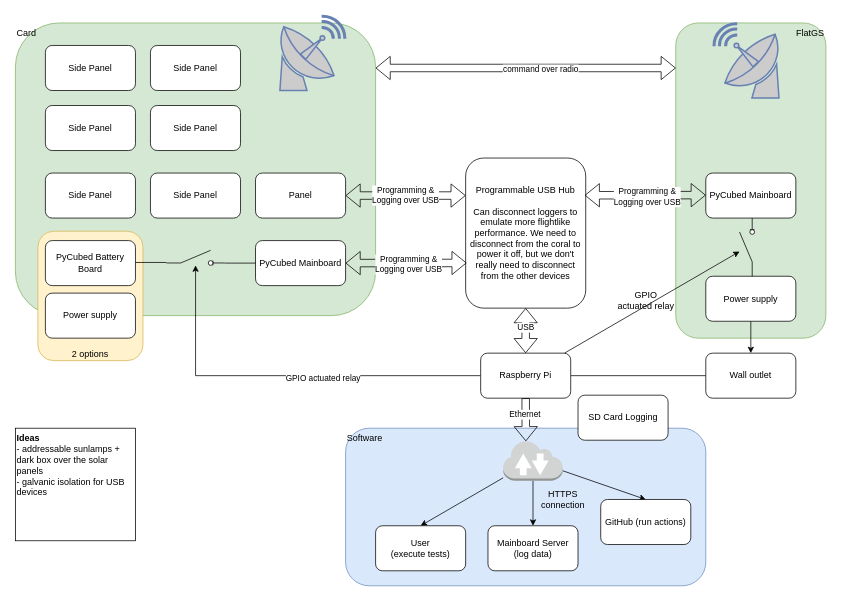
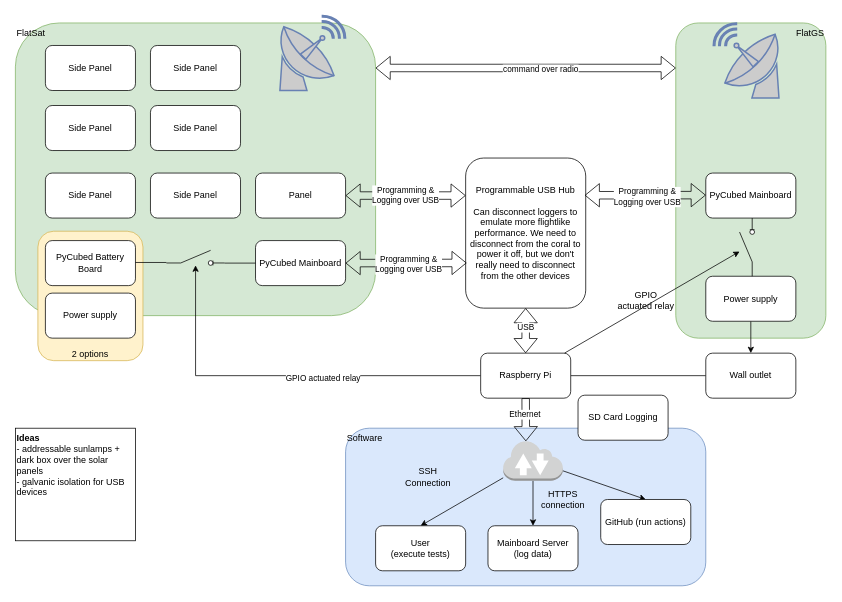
(27, 34) -> (33, 34)
none -> (428, 477)
